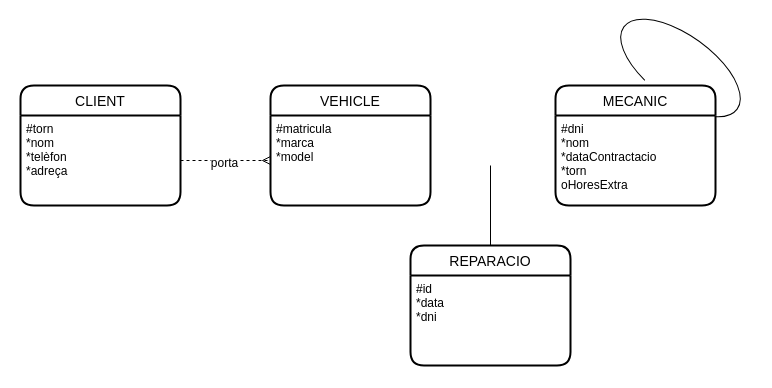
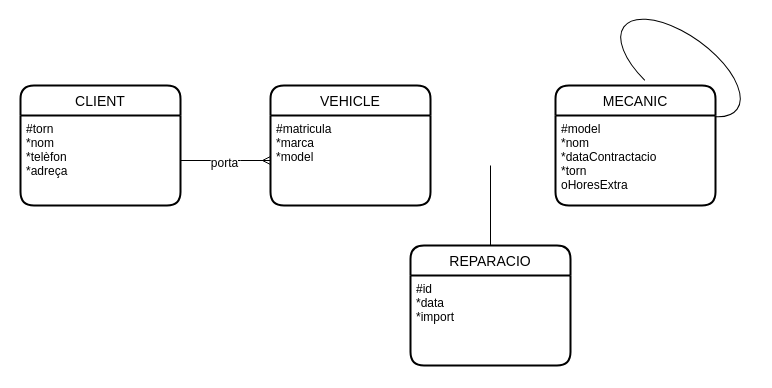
(573, 129) -> (580, 129)
(252, 161) -> (252, 161)
(425, 289) -> (425, 289)
